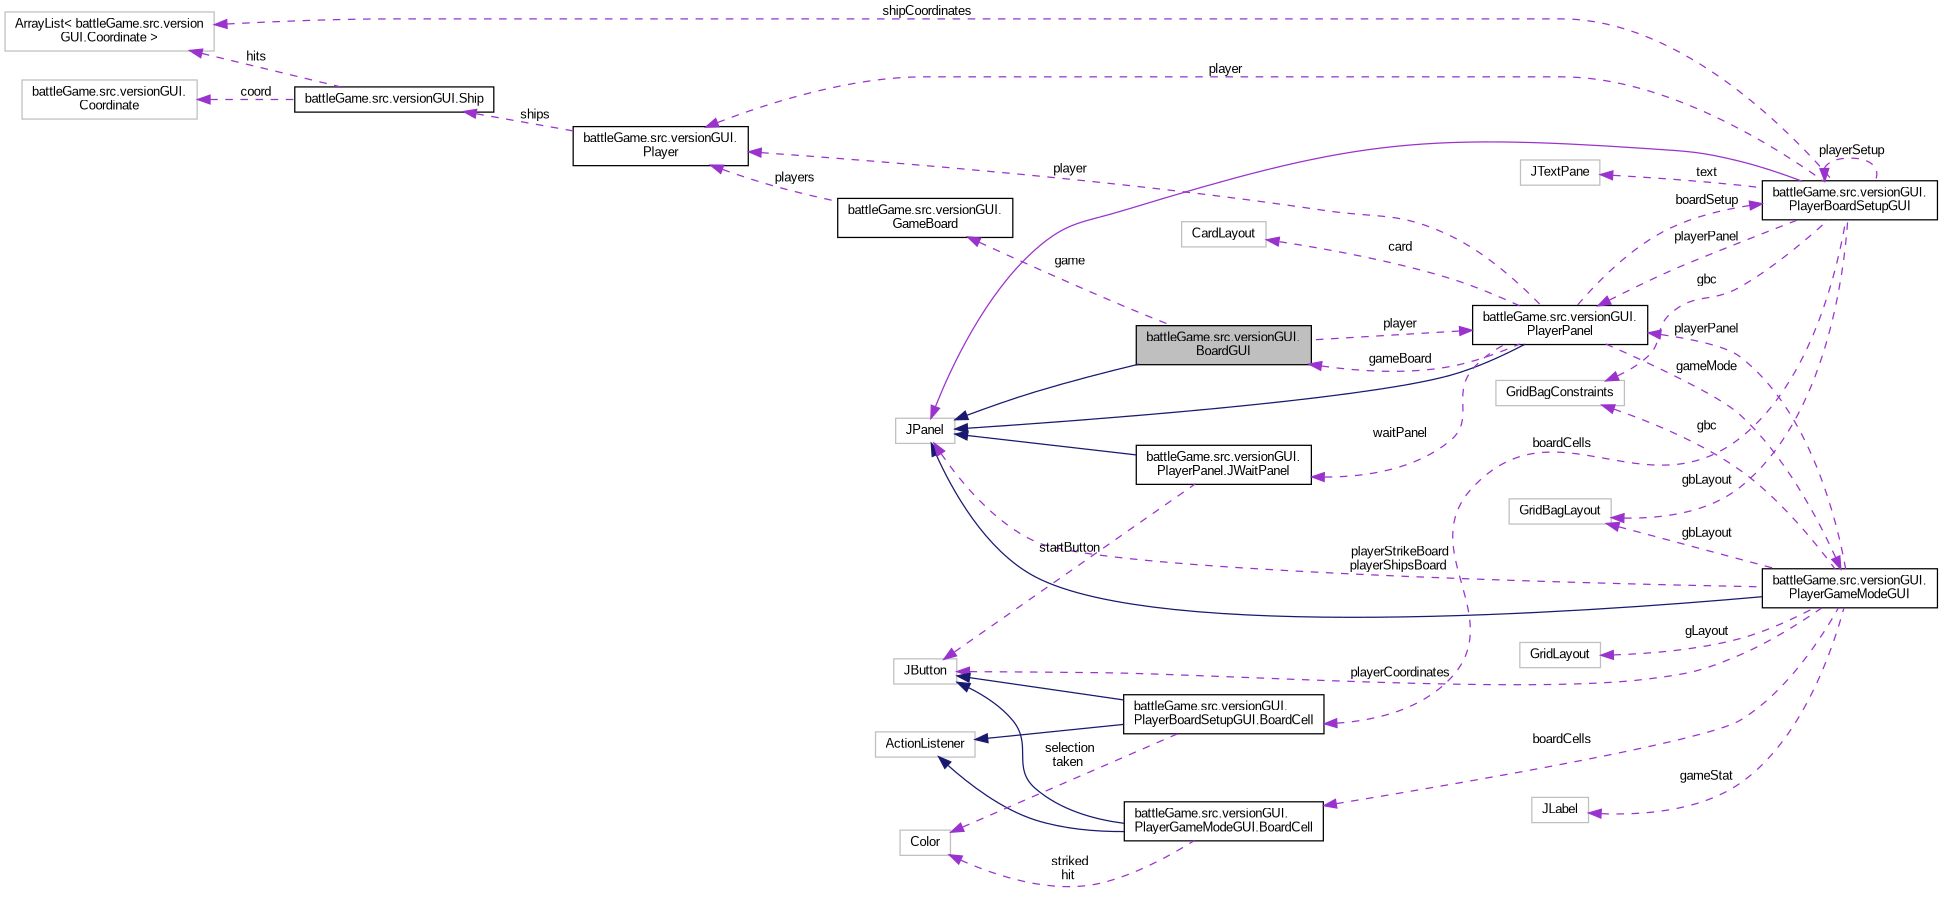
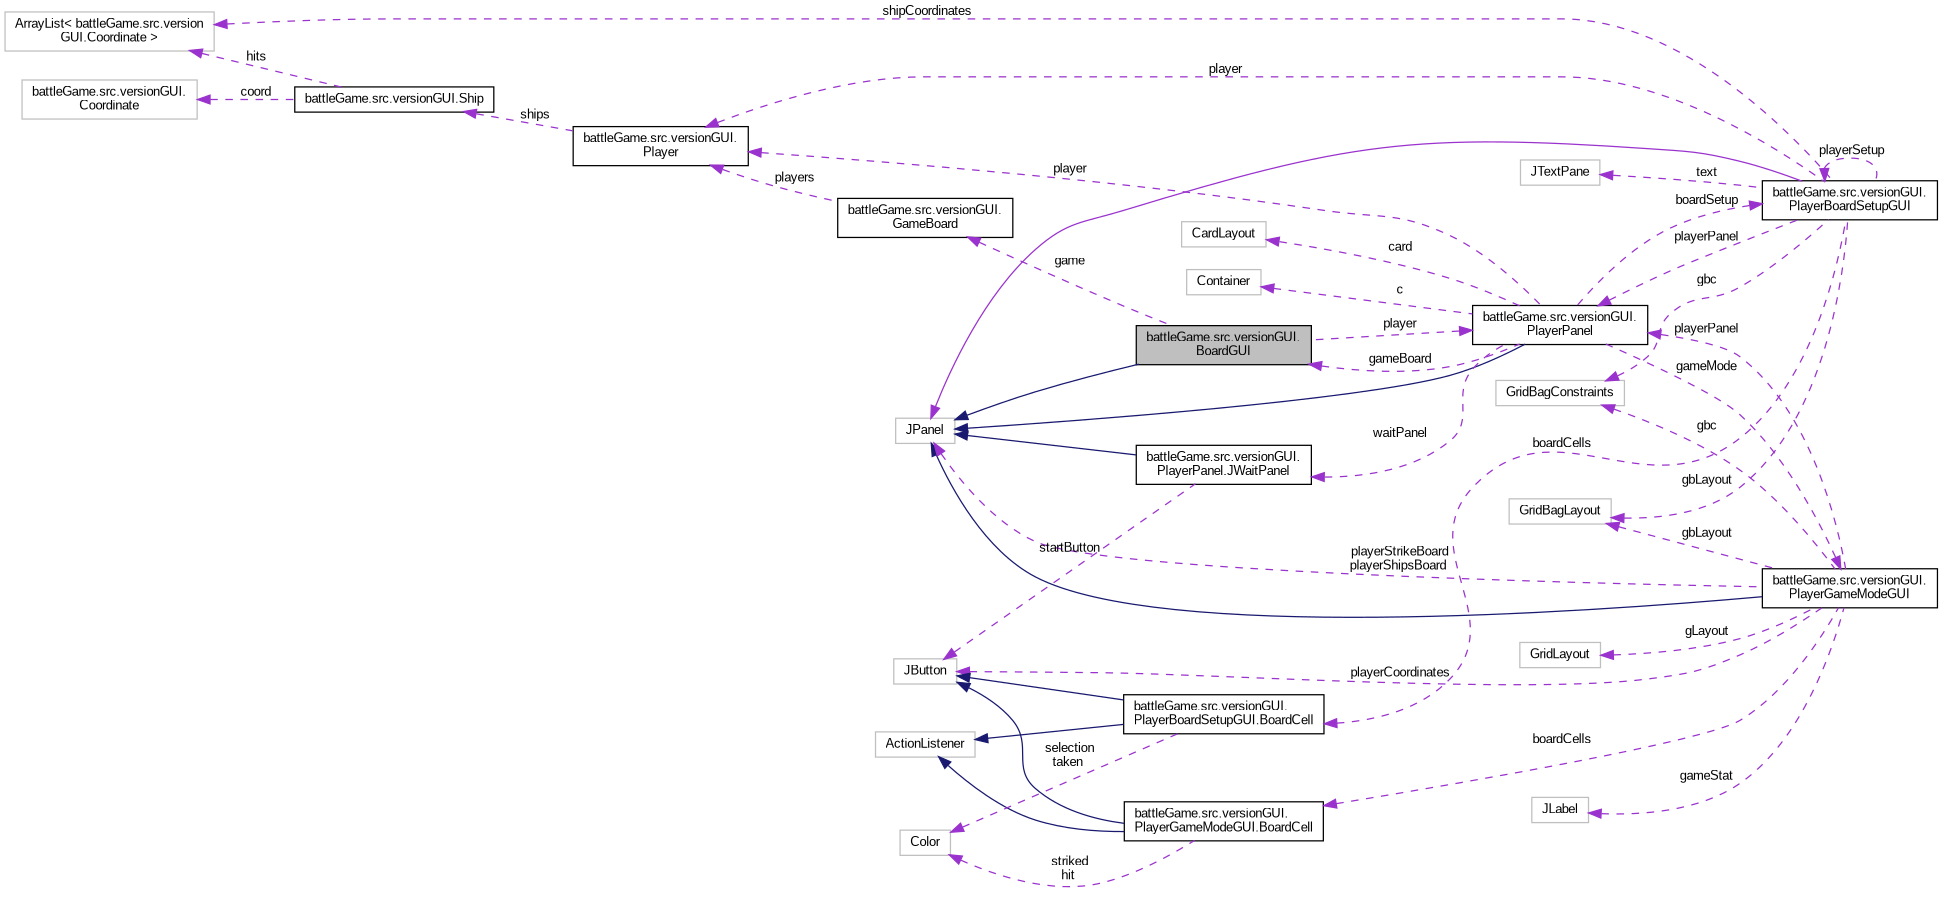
none -> (1224, 282)
